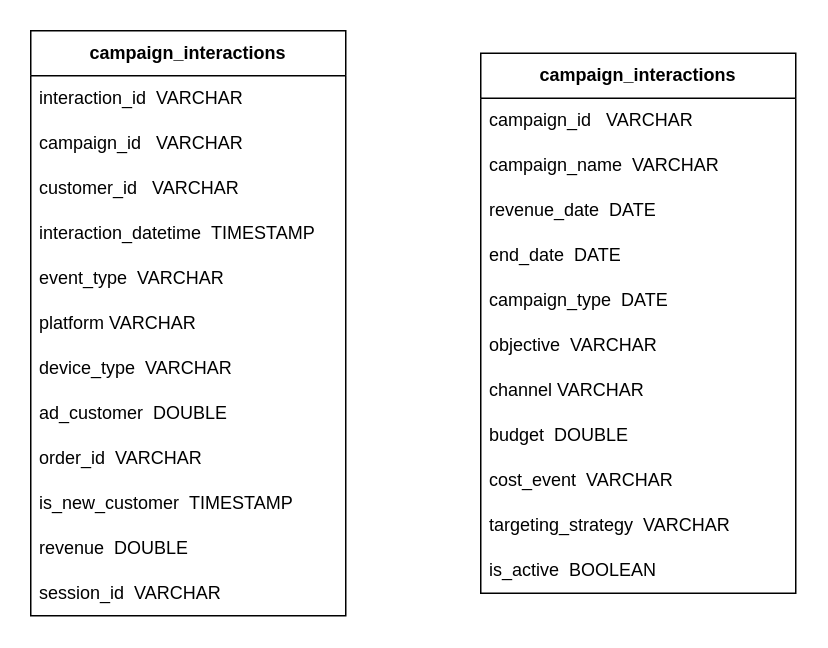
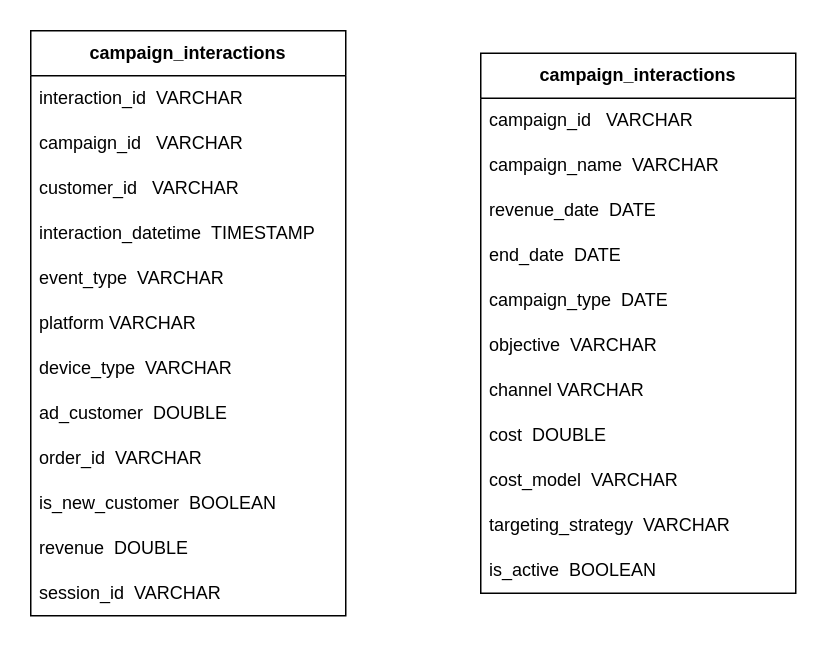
(558, 436) -> (548, 436)
(583, 481) -> (581, 481)
(168, 503) -> (158, 503)
